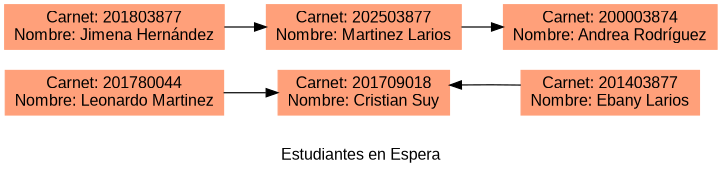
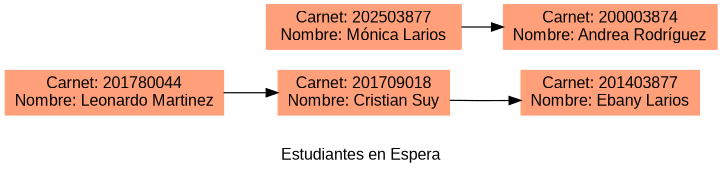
(114, 27) -> none
(364, 27) -> (364, 27)
(491, 85) -> (479, 101)
